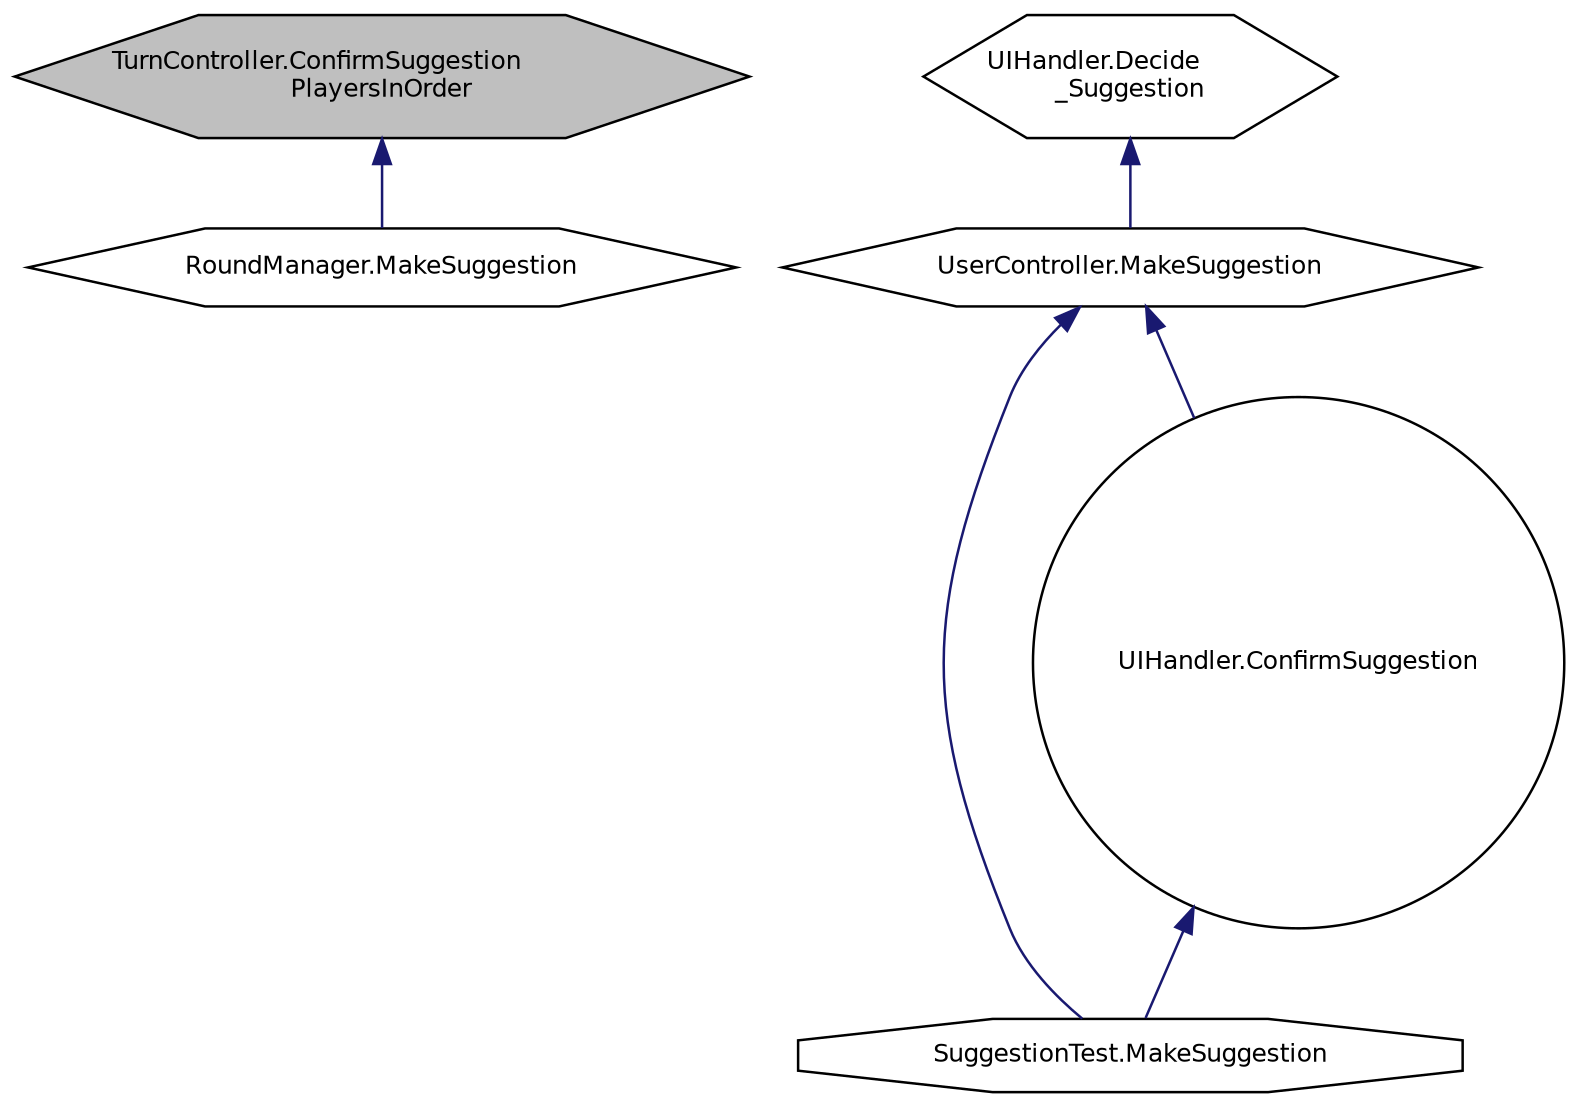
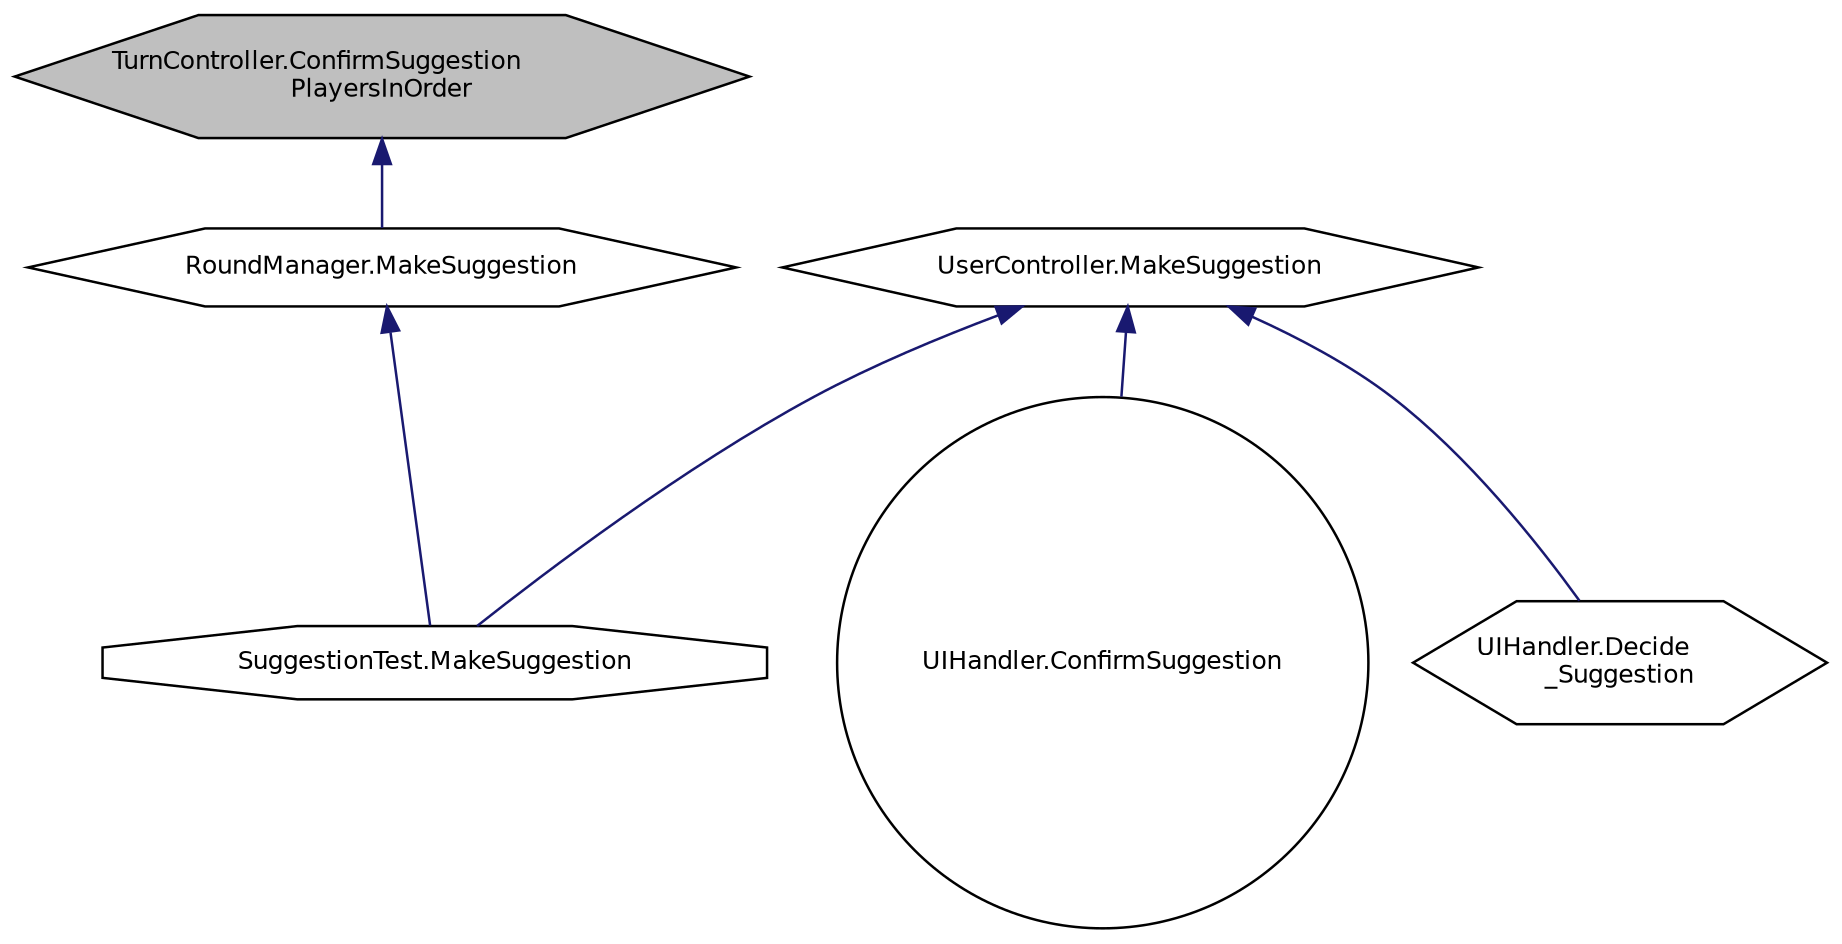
(1130, 196) -> (1436, 435)
(1165, 974) -> (410, 479)
